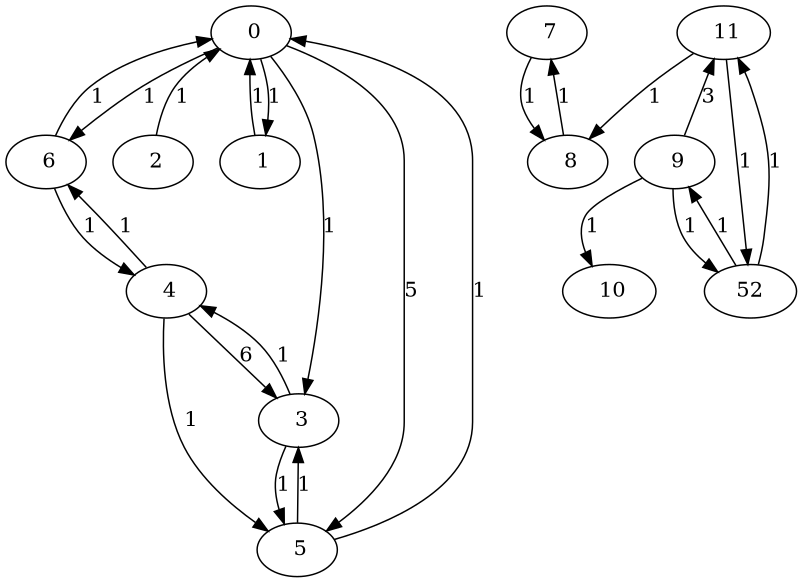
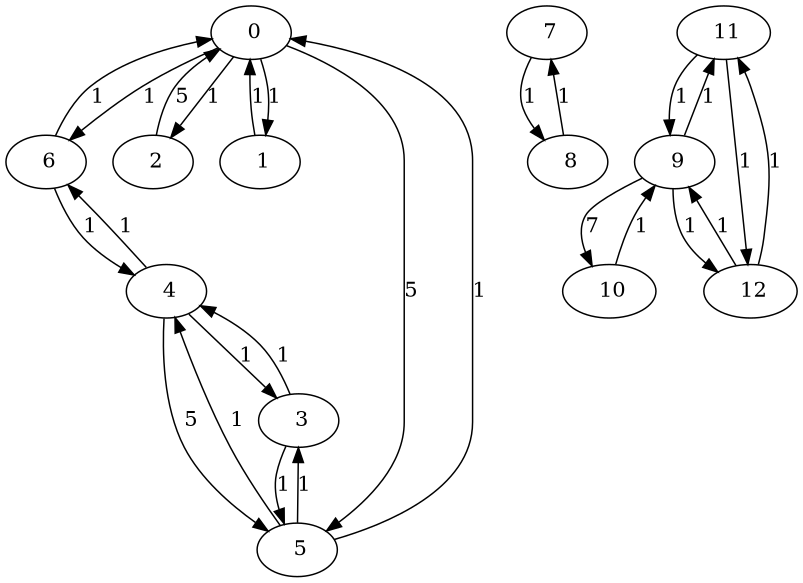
(645, 89) -> (676, 84)
(183, 97) -> (183, 97)
(709, 97) -> (709, 97)
(323, 212) -> (207, 91)
(593, 227) -> (593, 227)
none -> (628, 230)
(750, 291) -> (750, 291)
(247, 356) -> (247, 356)
(192, 421) -> (192, 421)
none -> (223, 432)
